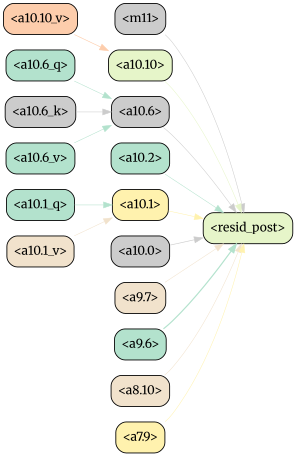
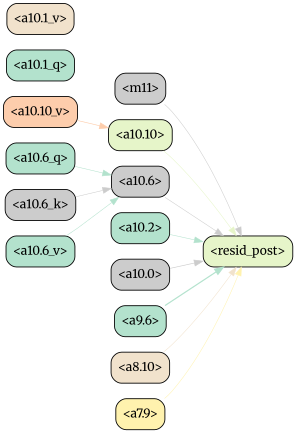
(140, 205) -> none
(140, 298) -> none
